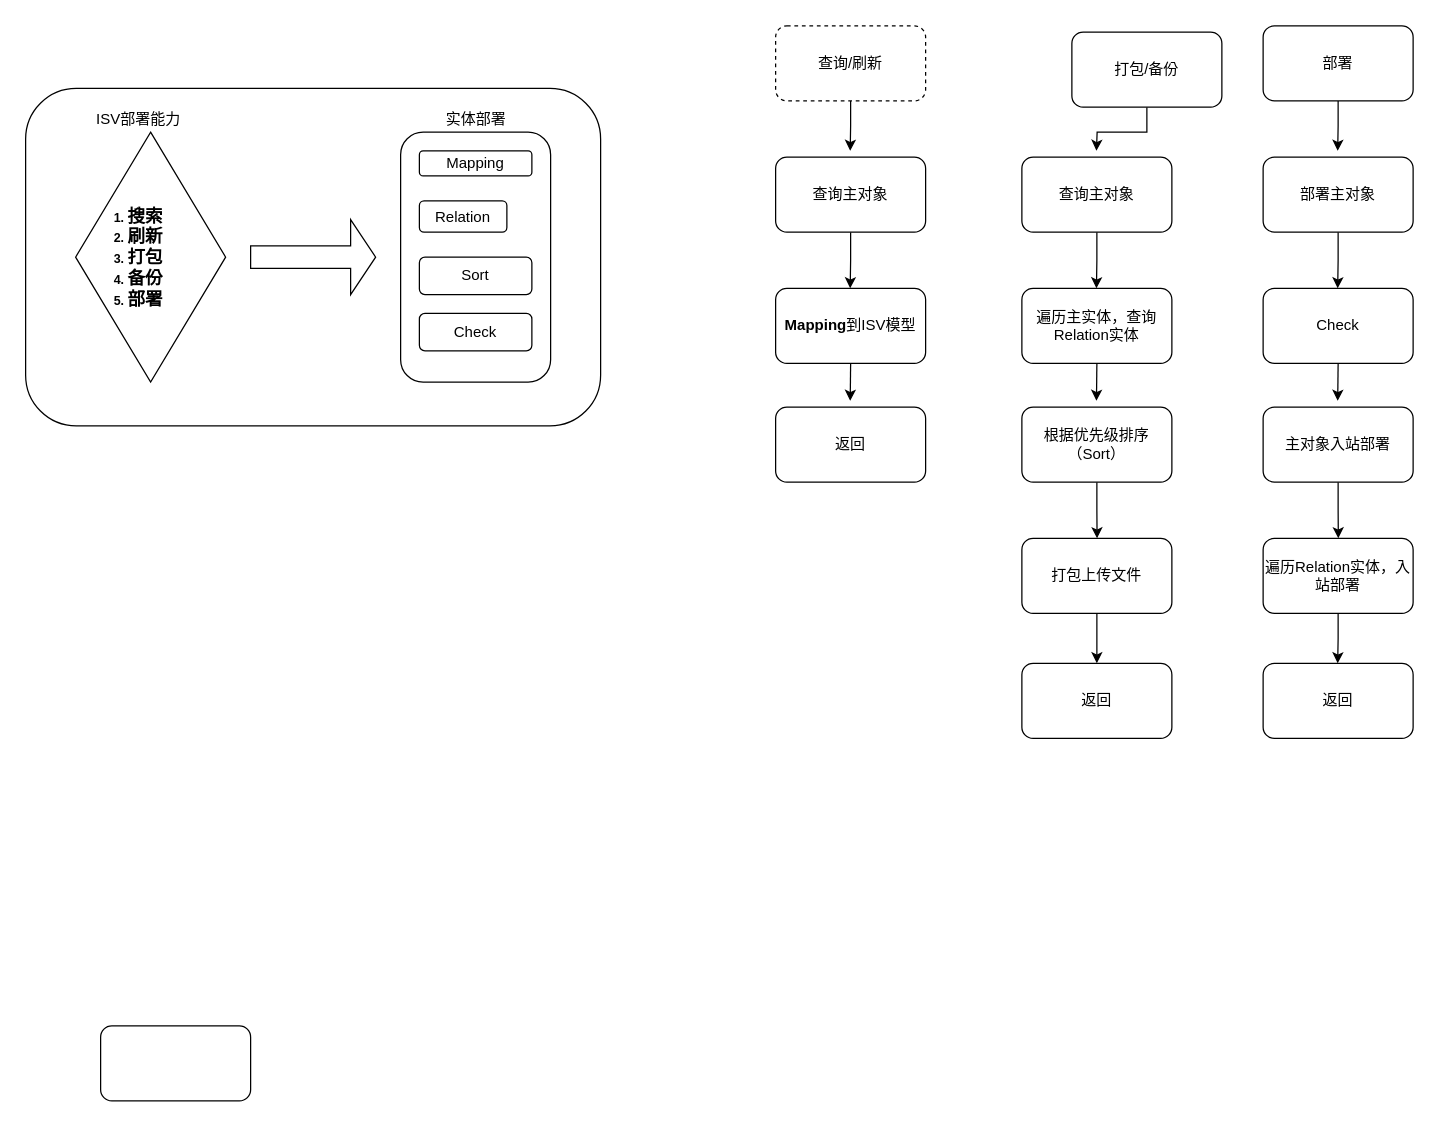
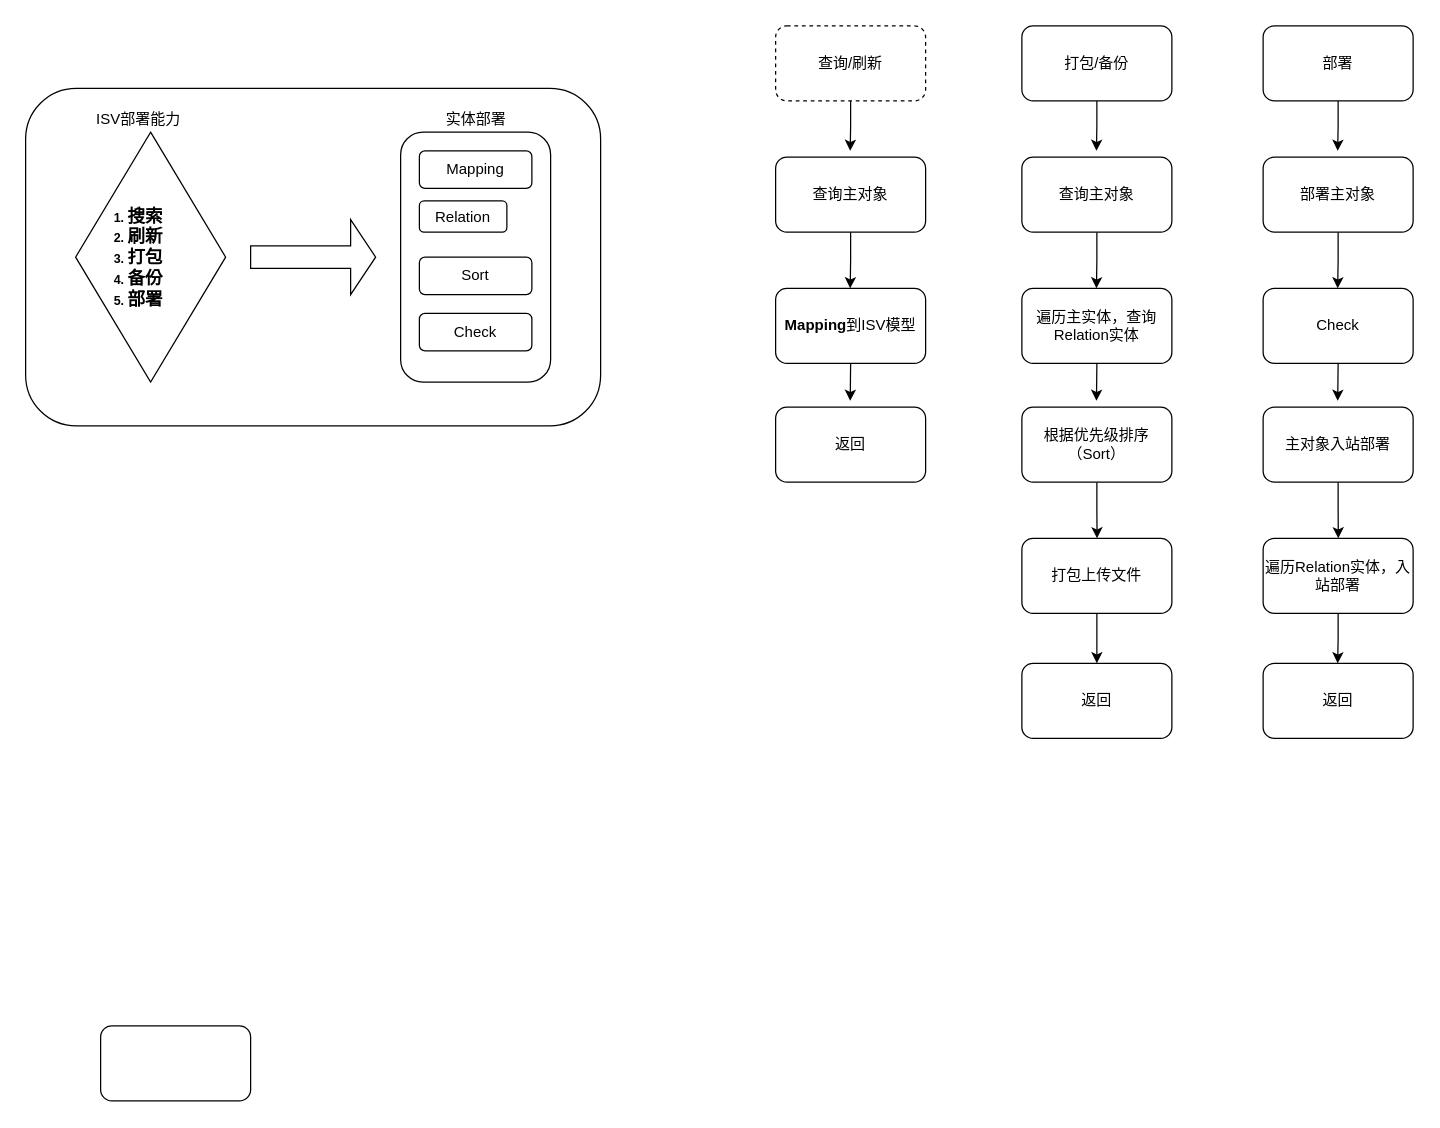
(1147, 69) -> (1097, 63)
(476, 163) -> (476, 169)
